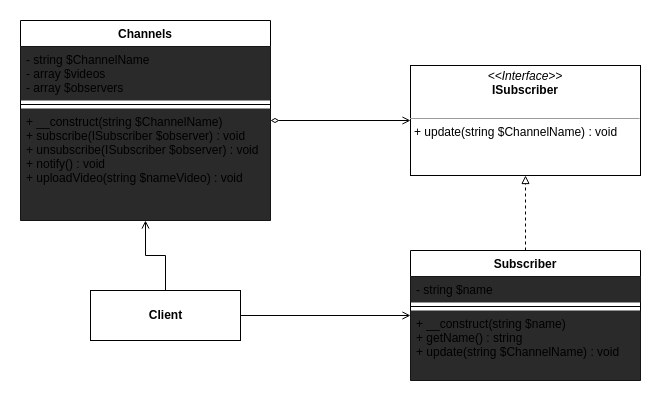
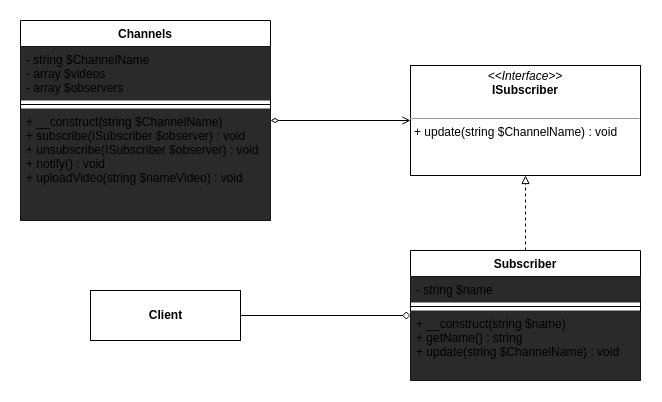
(158, 256) -> none
(404, 316) -> (402, 316)
